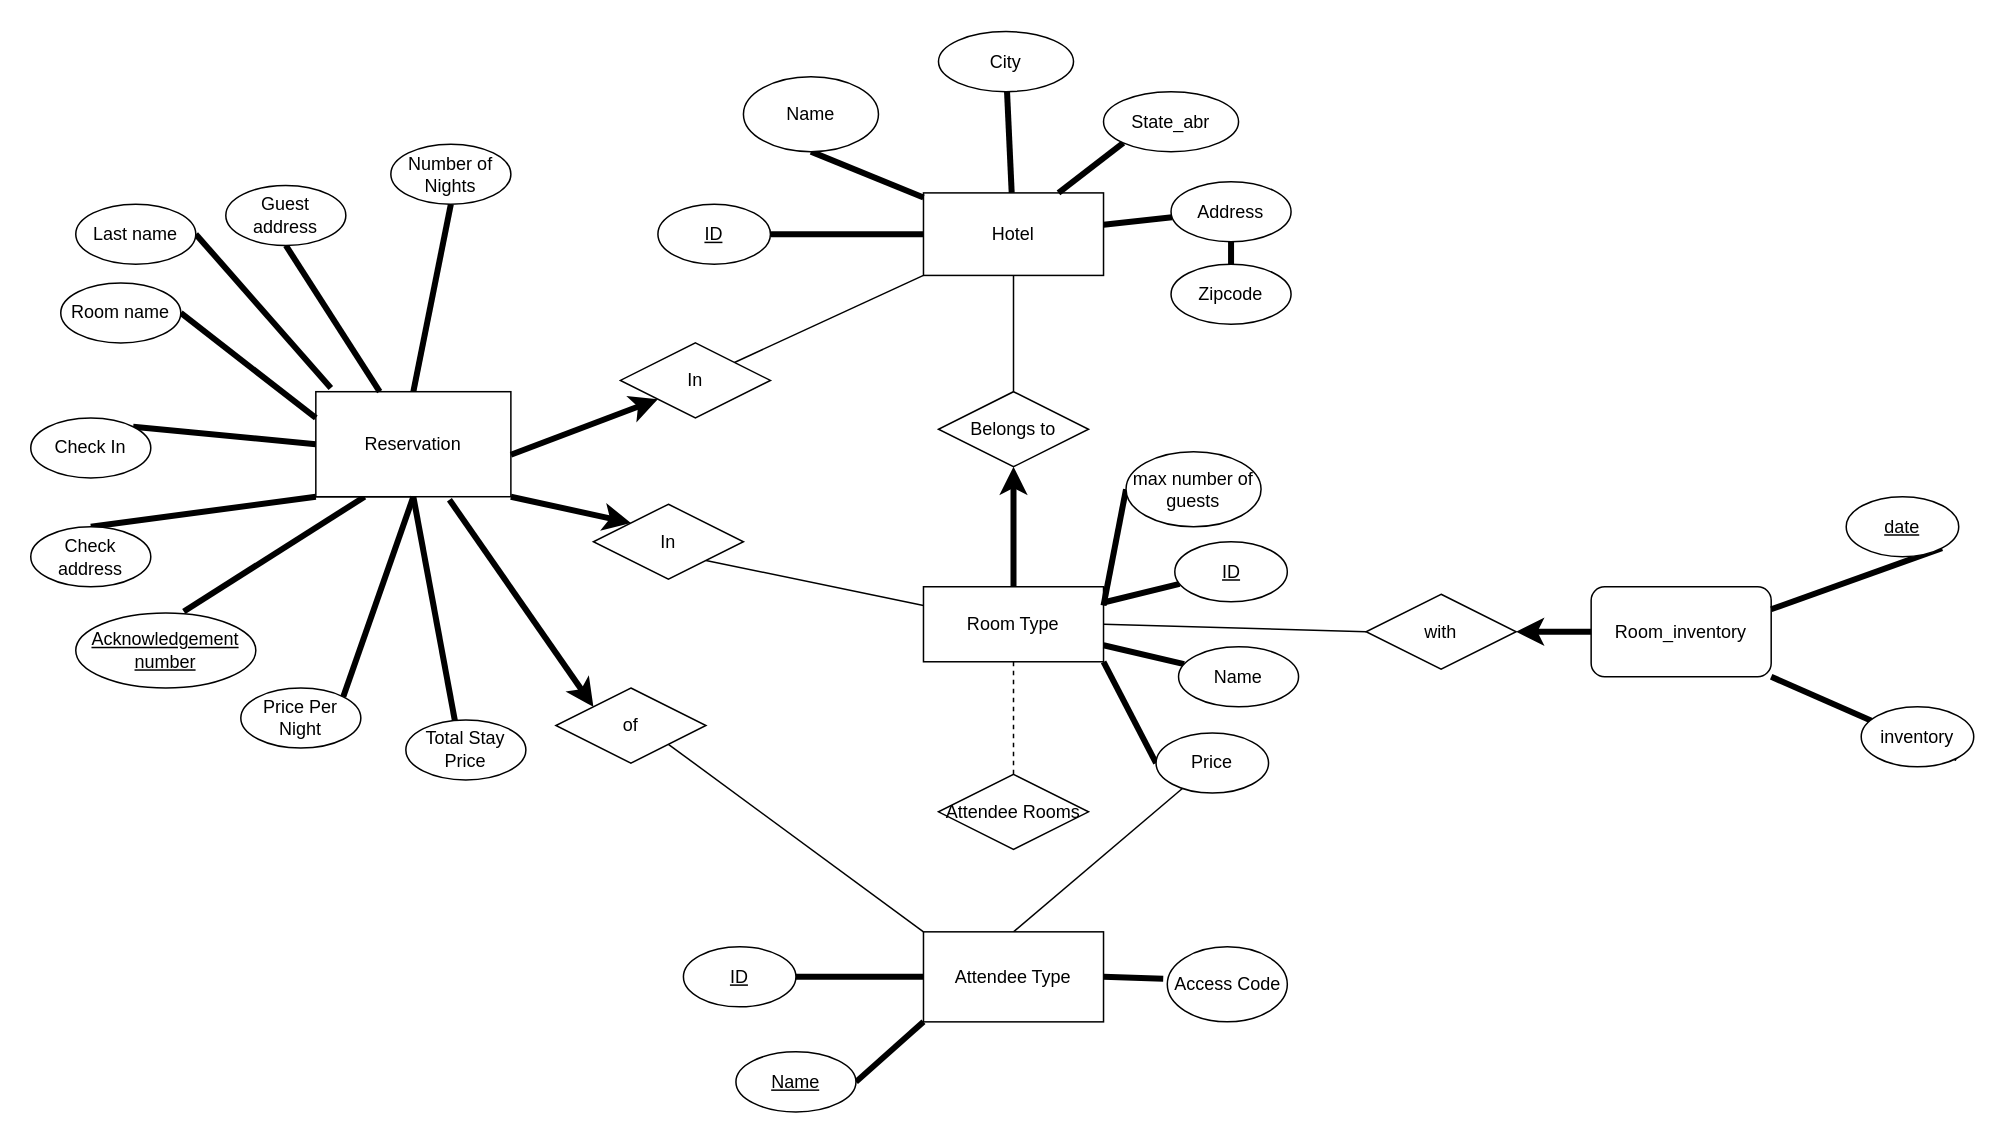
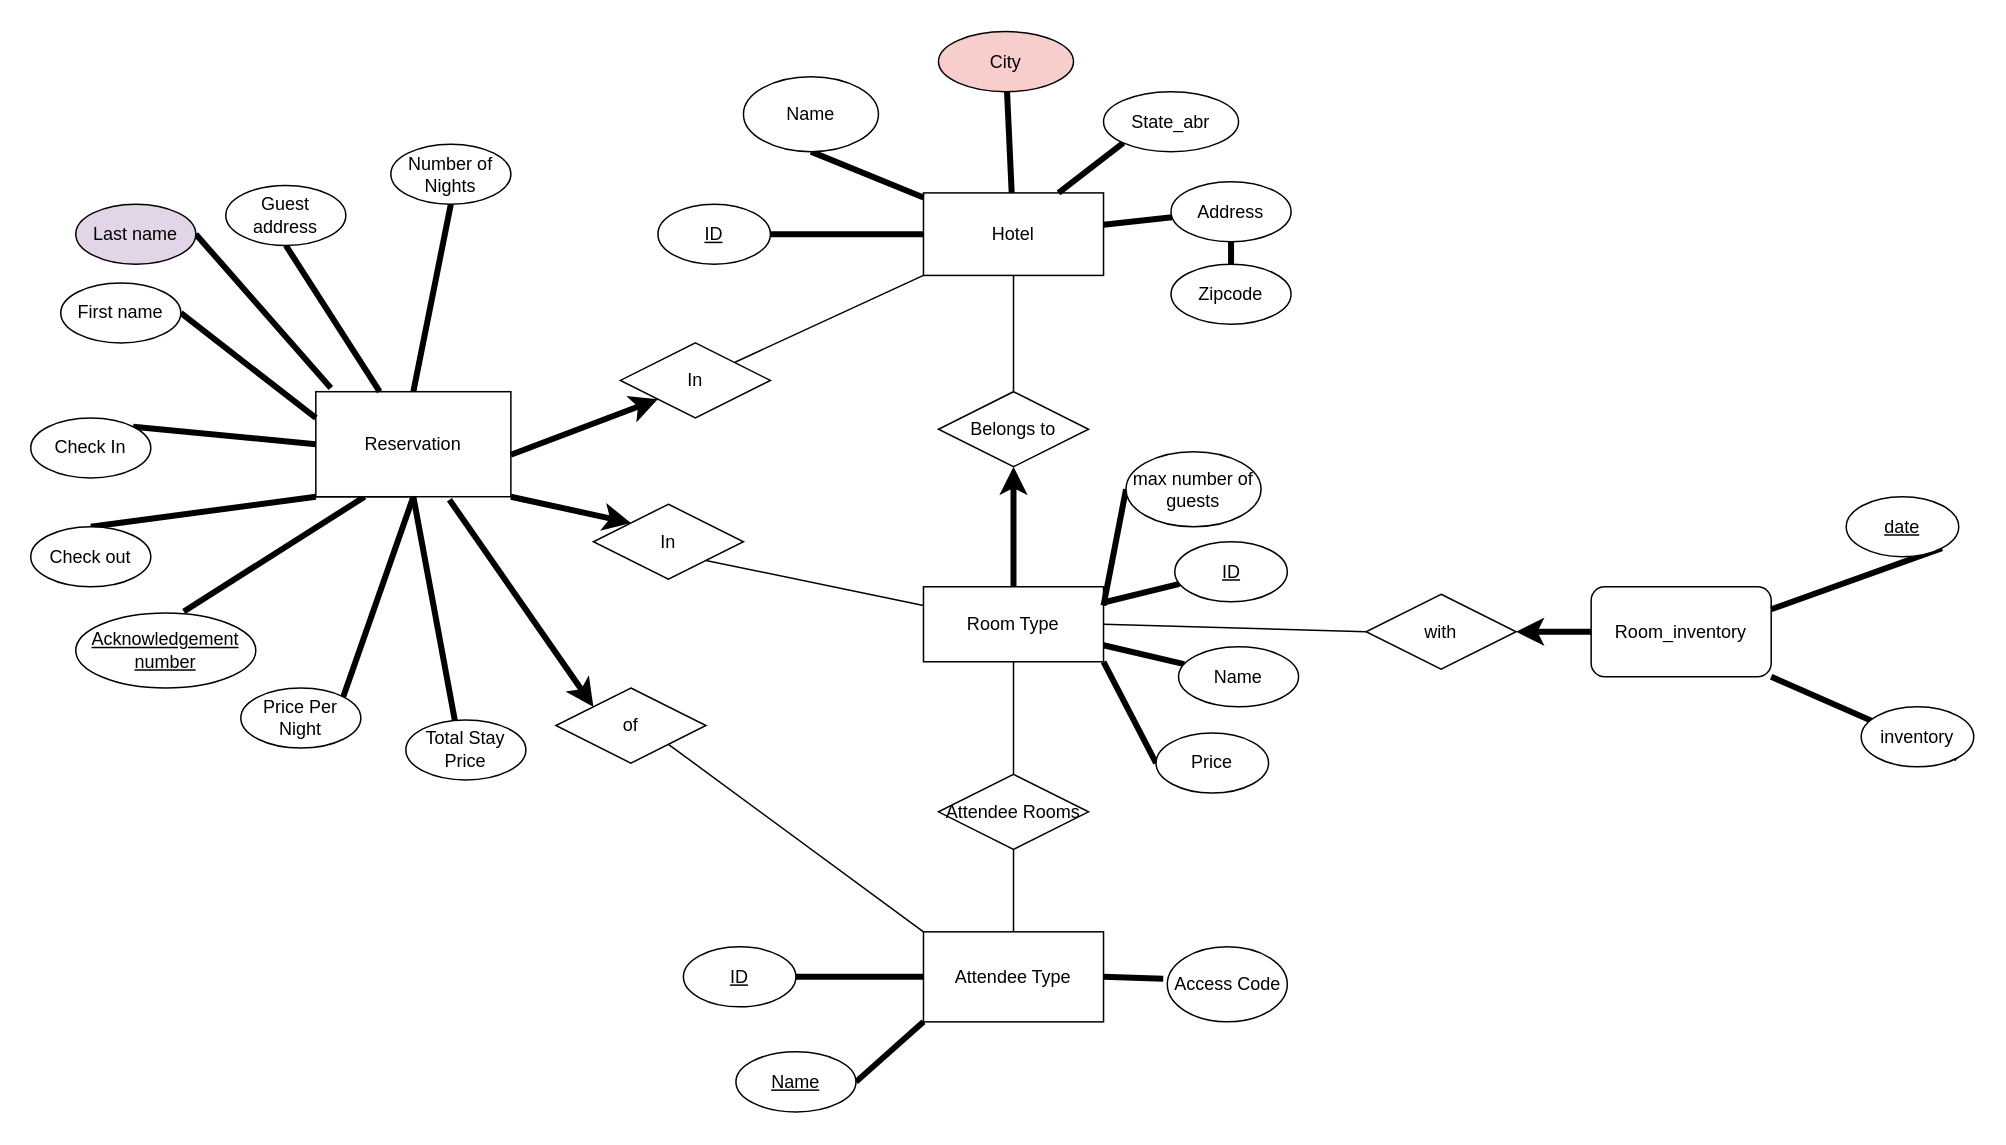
(1006, 62) -> (1006, 62)
(136, 234) -> (136, 234)
(121, 313) -> (121, 313)
(91, 557) -> (91, 557)
(1013, 718) -> (1013, 718)
(1097, 860) -> (1013, 890)
